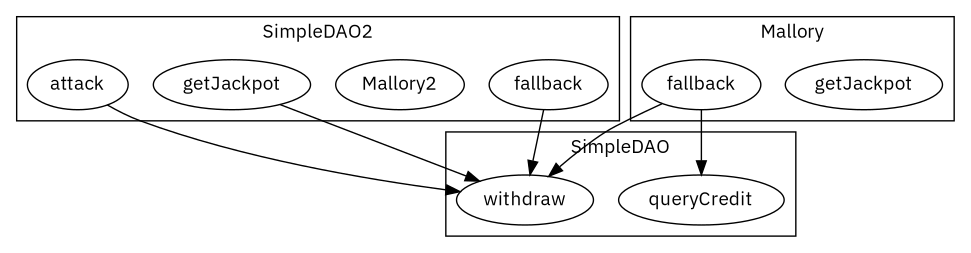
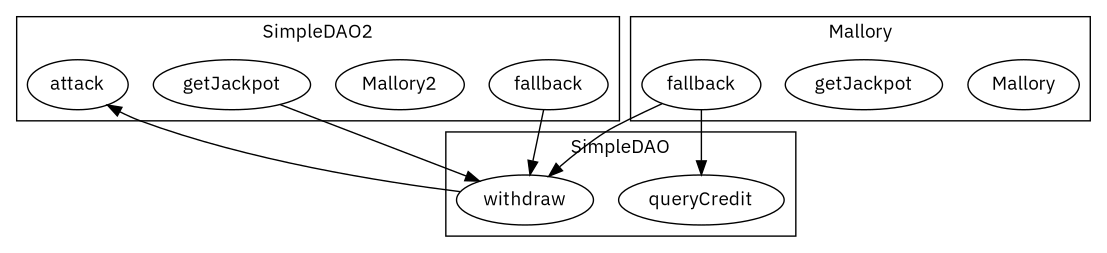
none -> (1024, 85)
(273, 159) -> (287, 162)
